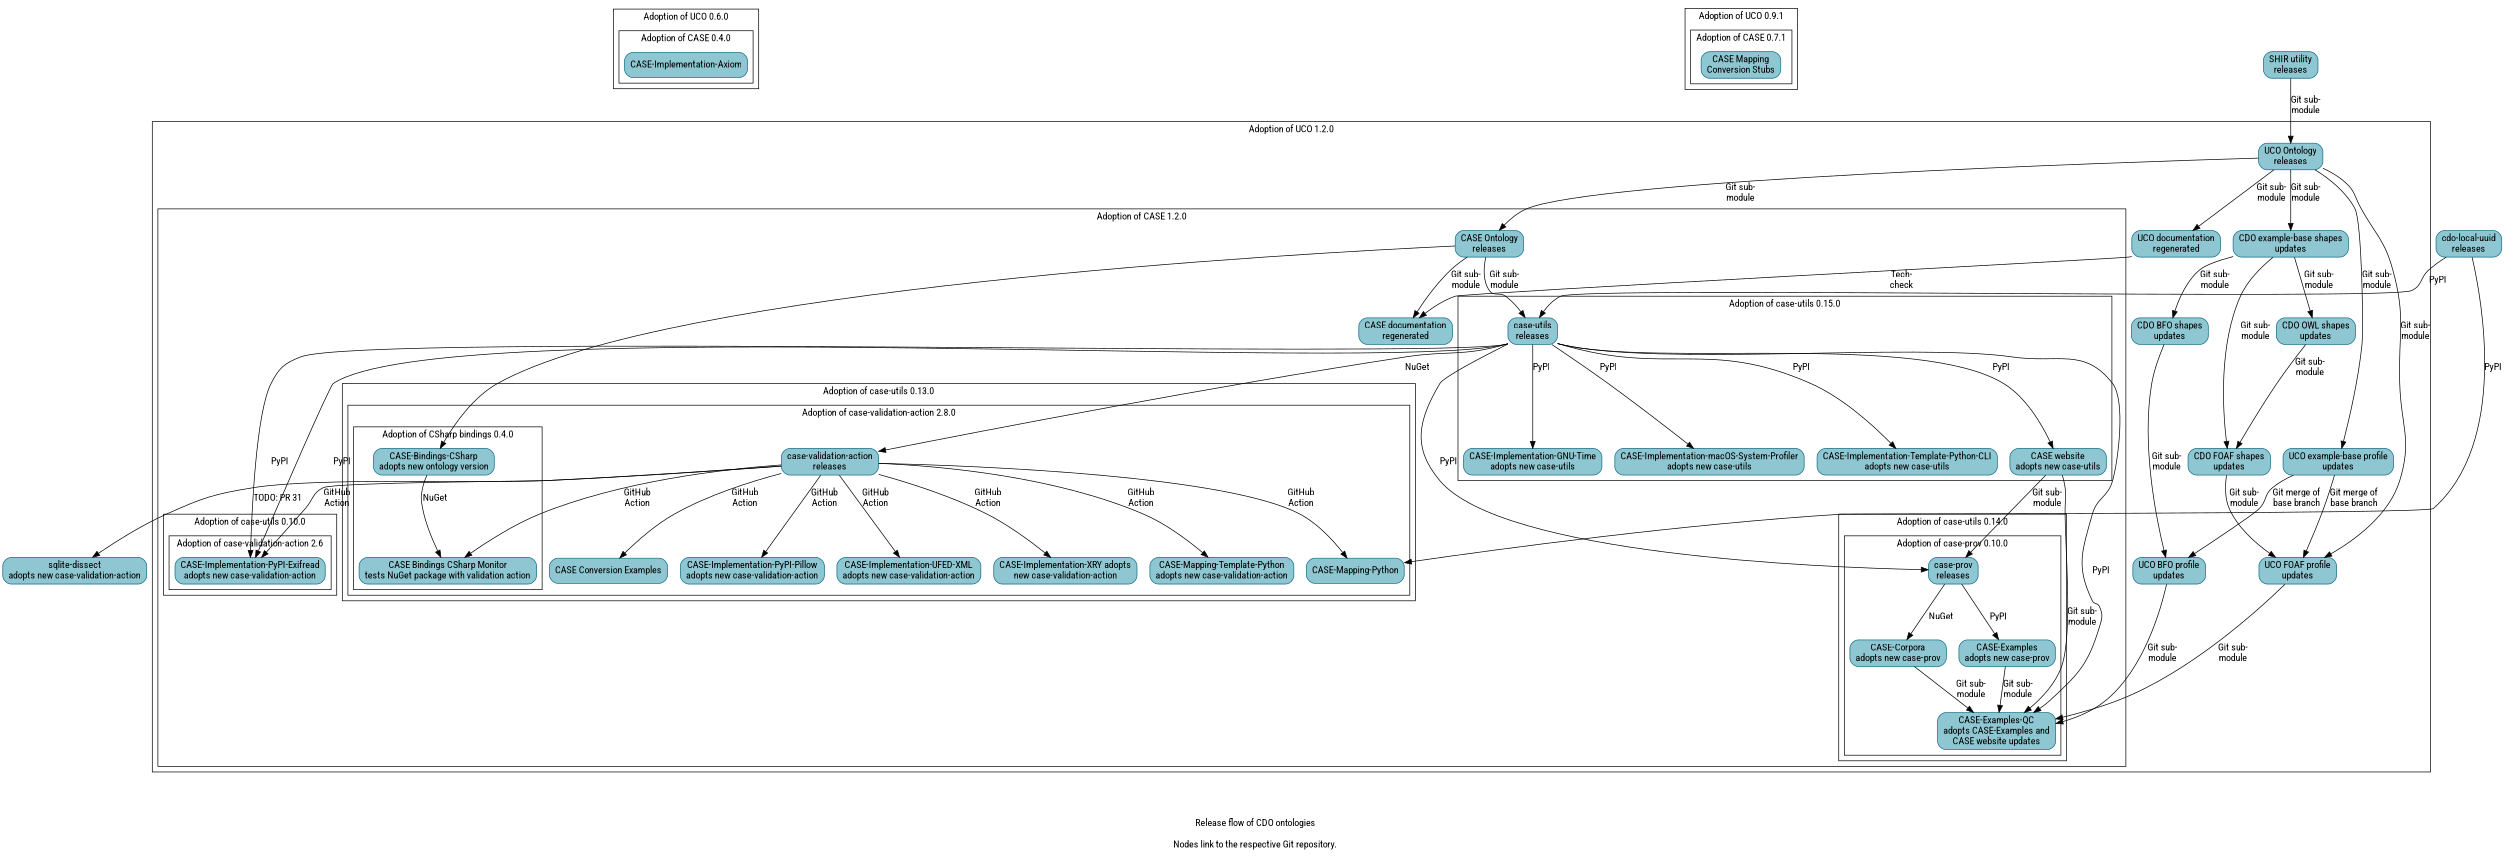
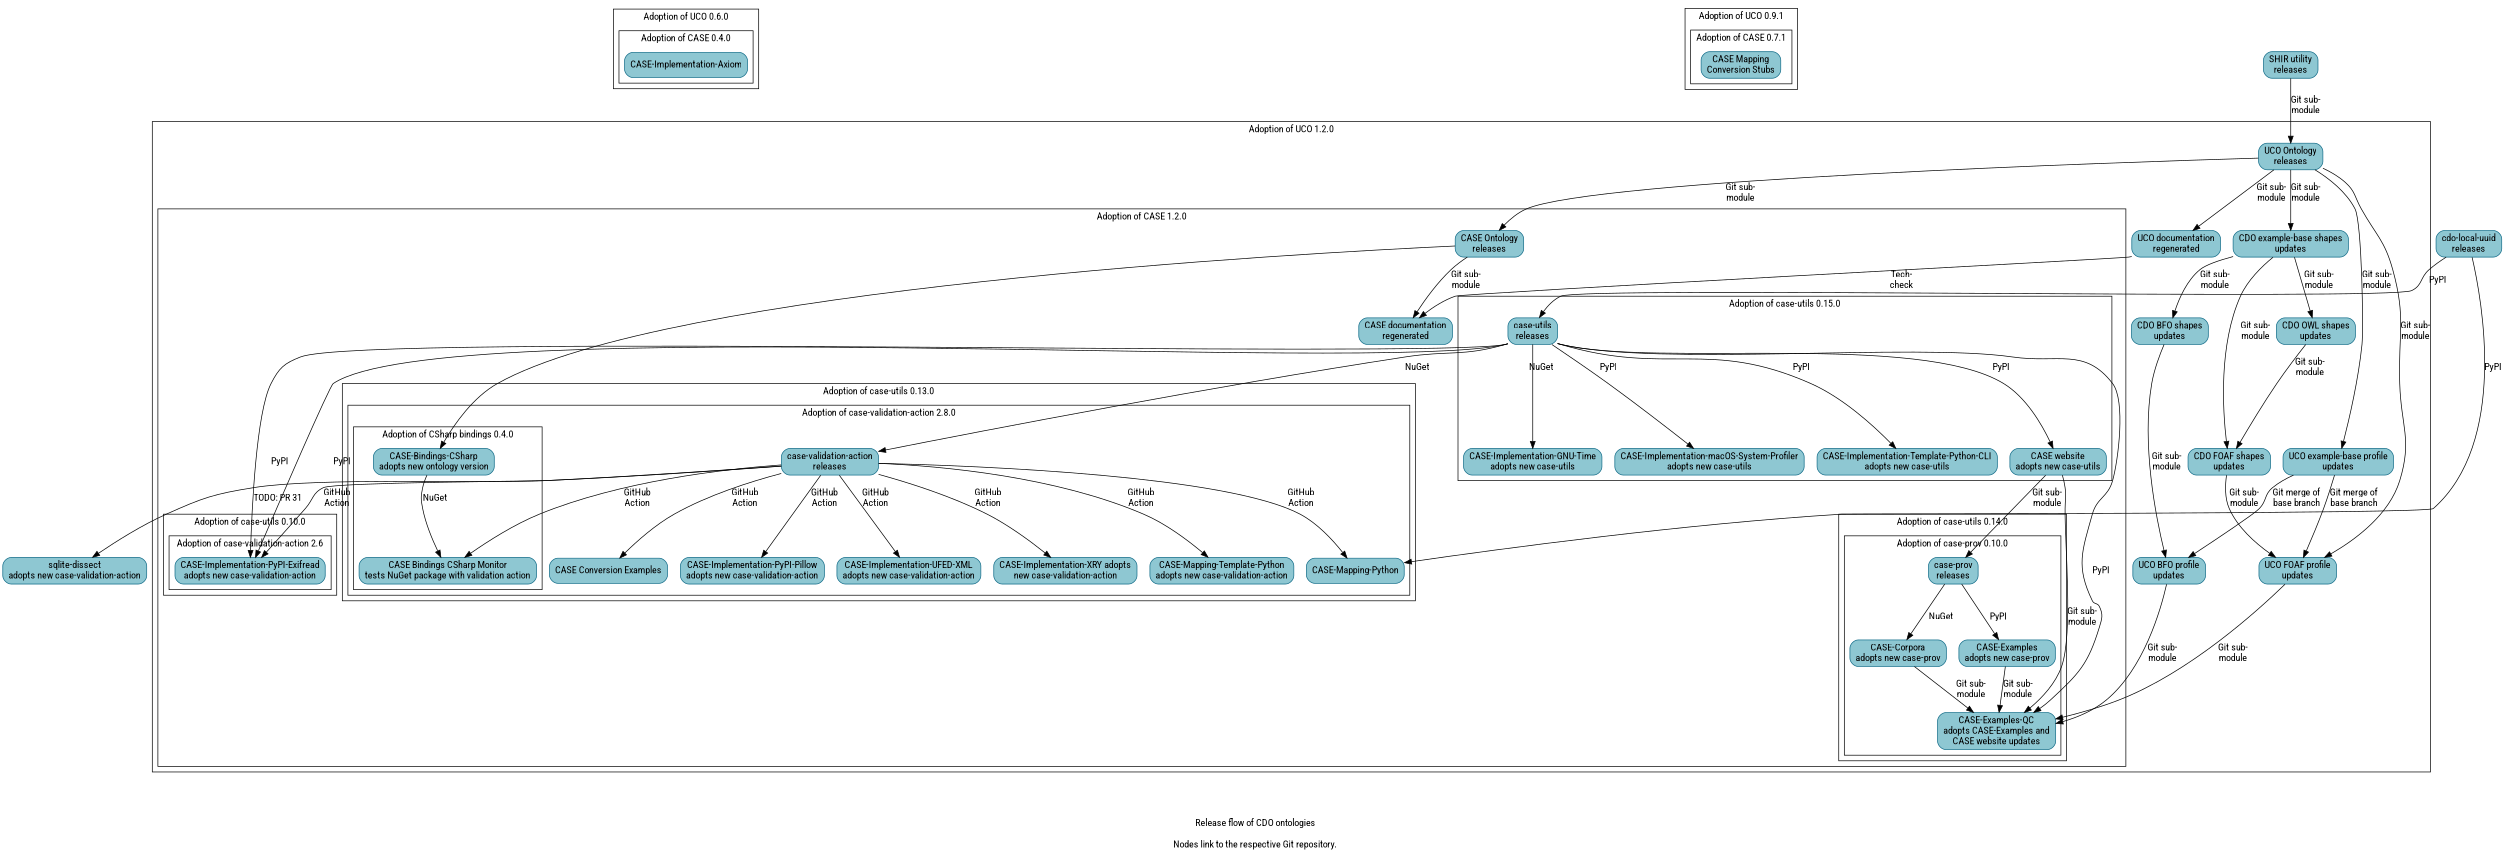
(1488, 288) -> none
(1541, 367) -> (1541, 367)
(1566, 535) -> none
